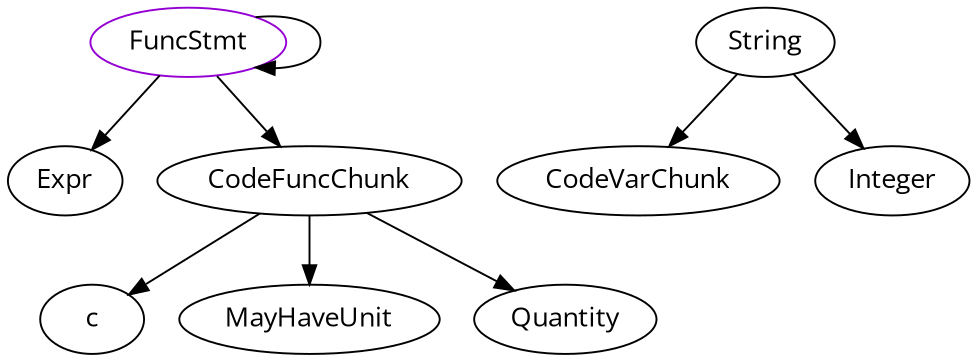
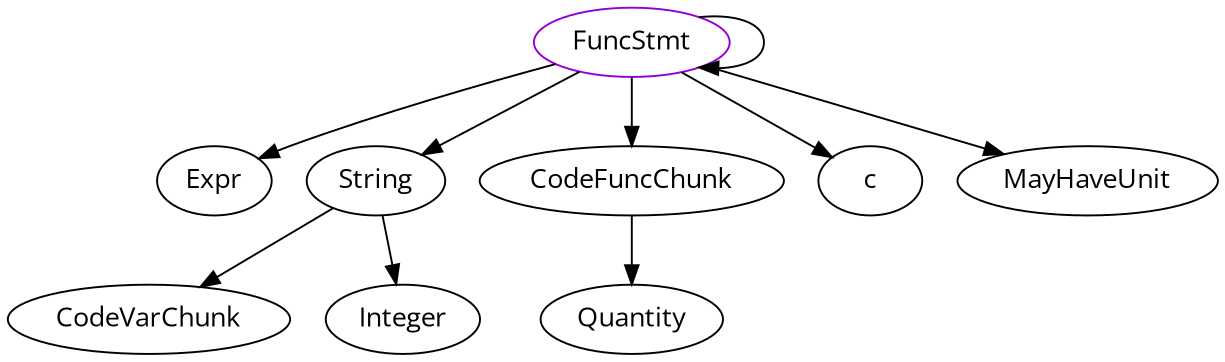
none -> (510, 109)
(310, 241) -> (845, 107)
(203, 249) -> (749, 110)
